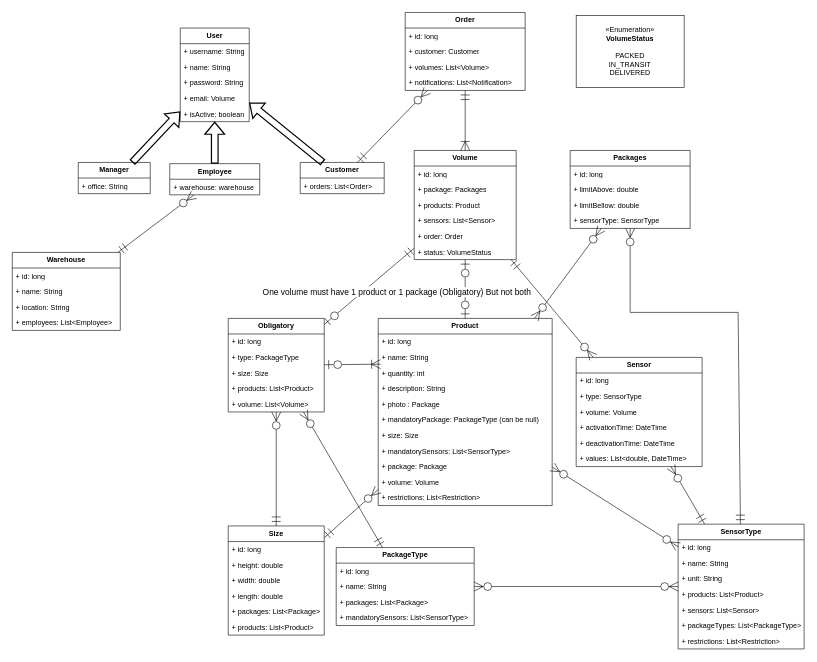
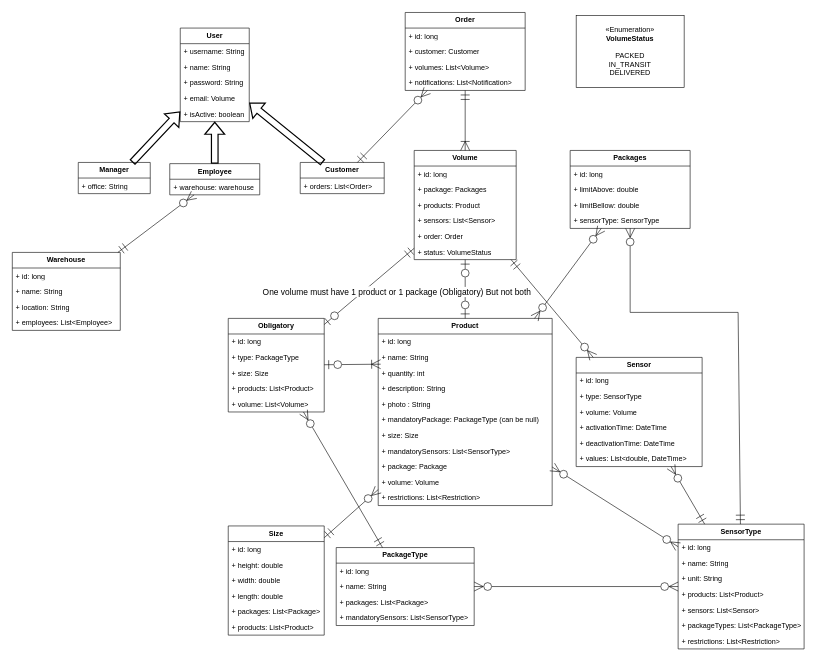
(412, 405) -> (409, 405)
(276, 476) -> none
